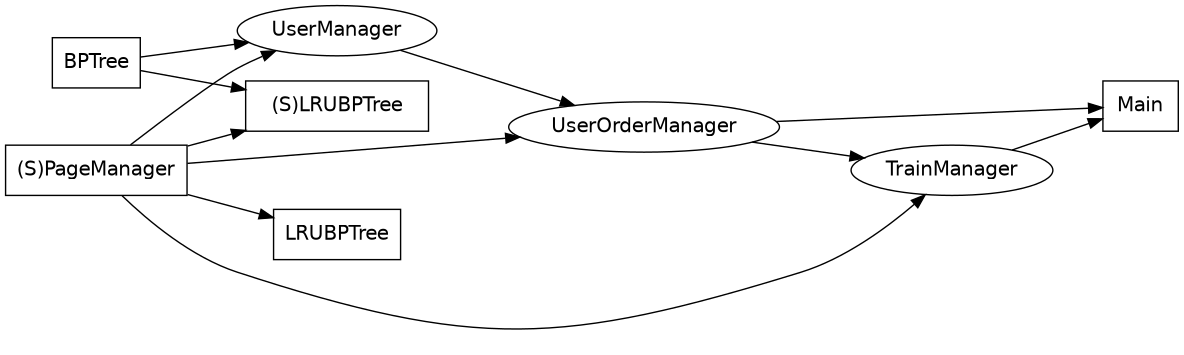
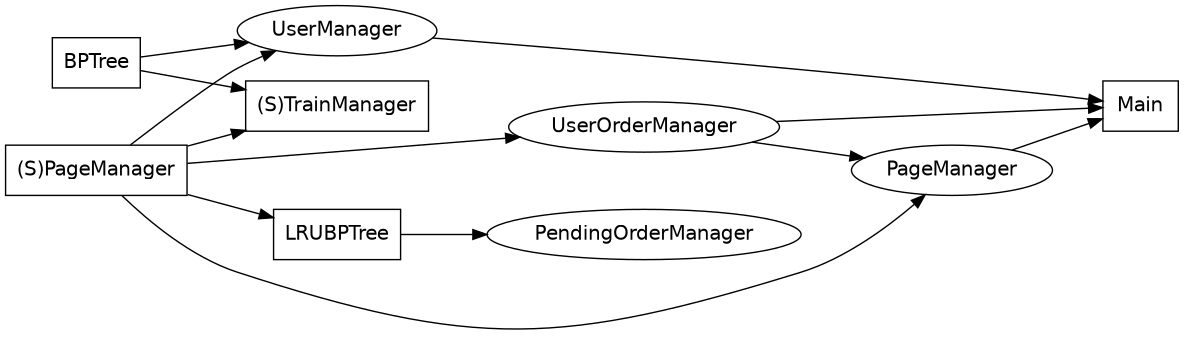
(481, 76) -> (761, 66)
(337, 106) -> (337, 106)
(952, 170) -> (952, 170)
none -> (644, 234)
